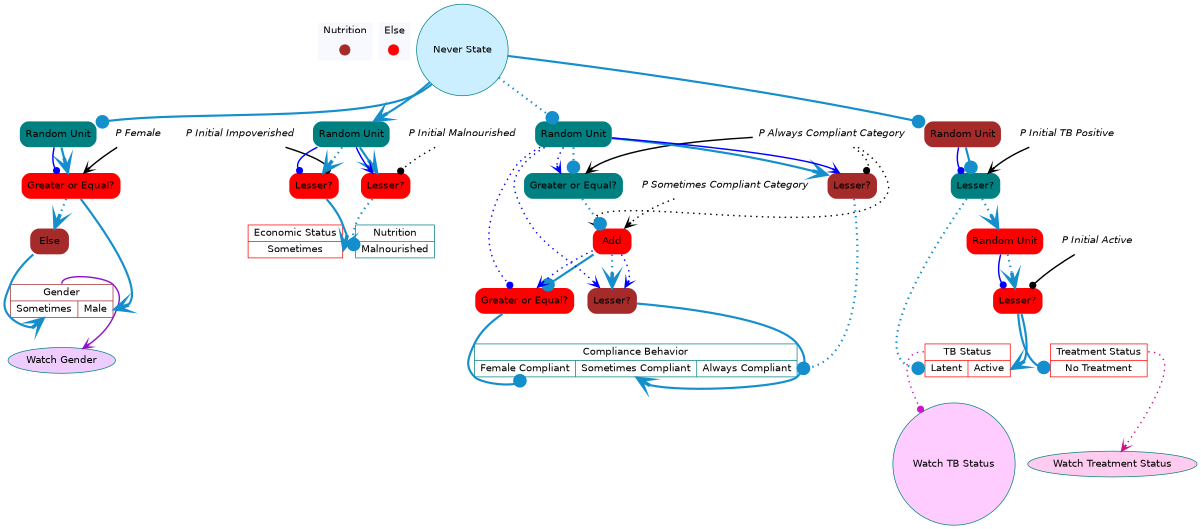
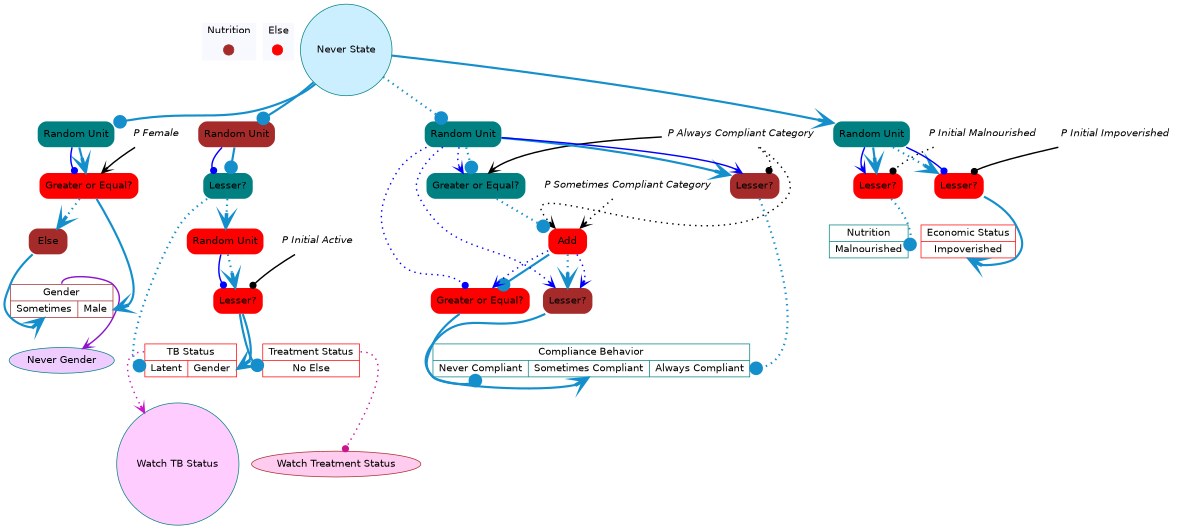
(1067, 134) -> none
(295, 249) -> (968, 249)
(62, 360) -> (62, 360)
(525, 368) -> (481, 368)
(989, 368) -> (212, 368)
(1099, 368) -> (311, 368)
(908, 375) -> (129, 375)
(1155, 397) -> (372, 396)
(1112, 464) -> (336, 464)
